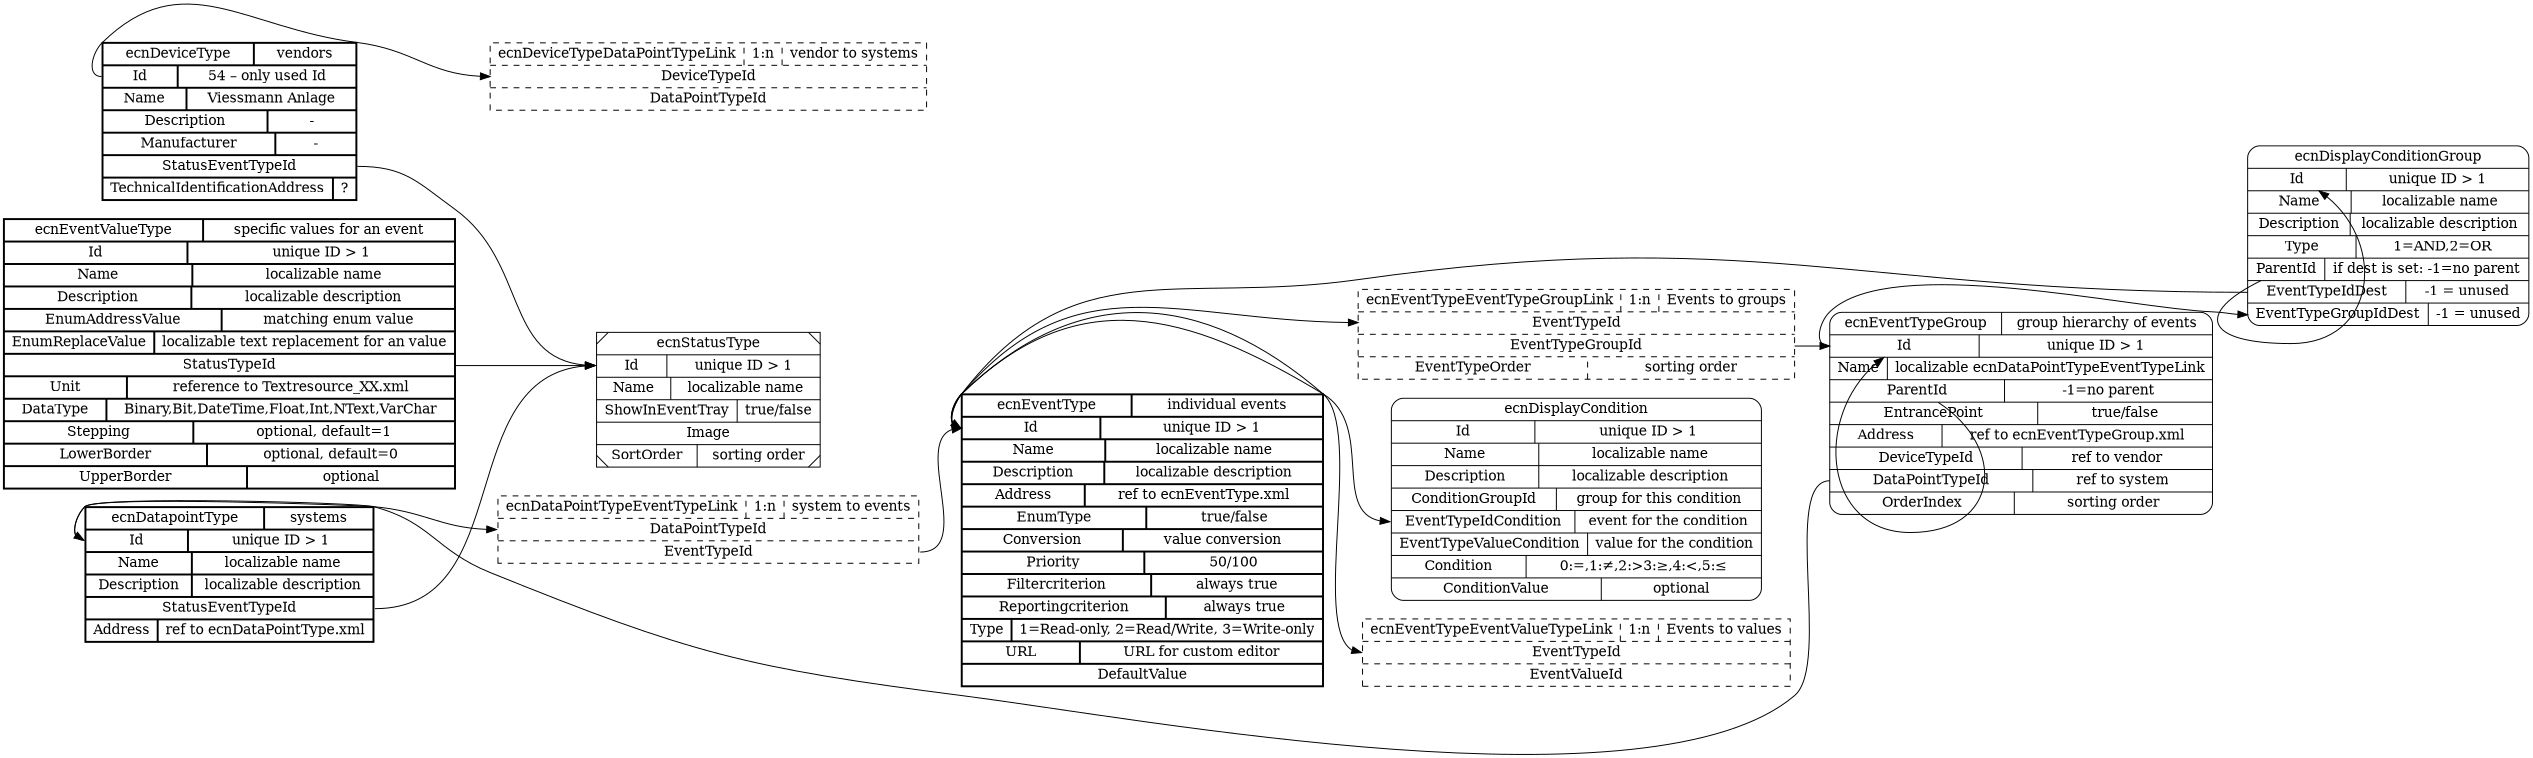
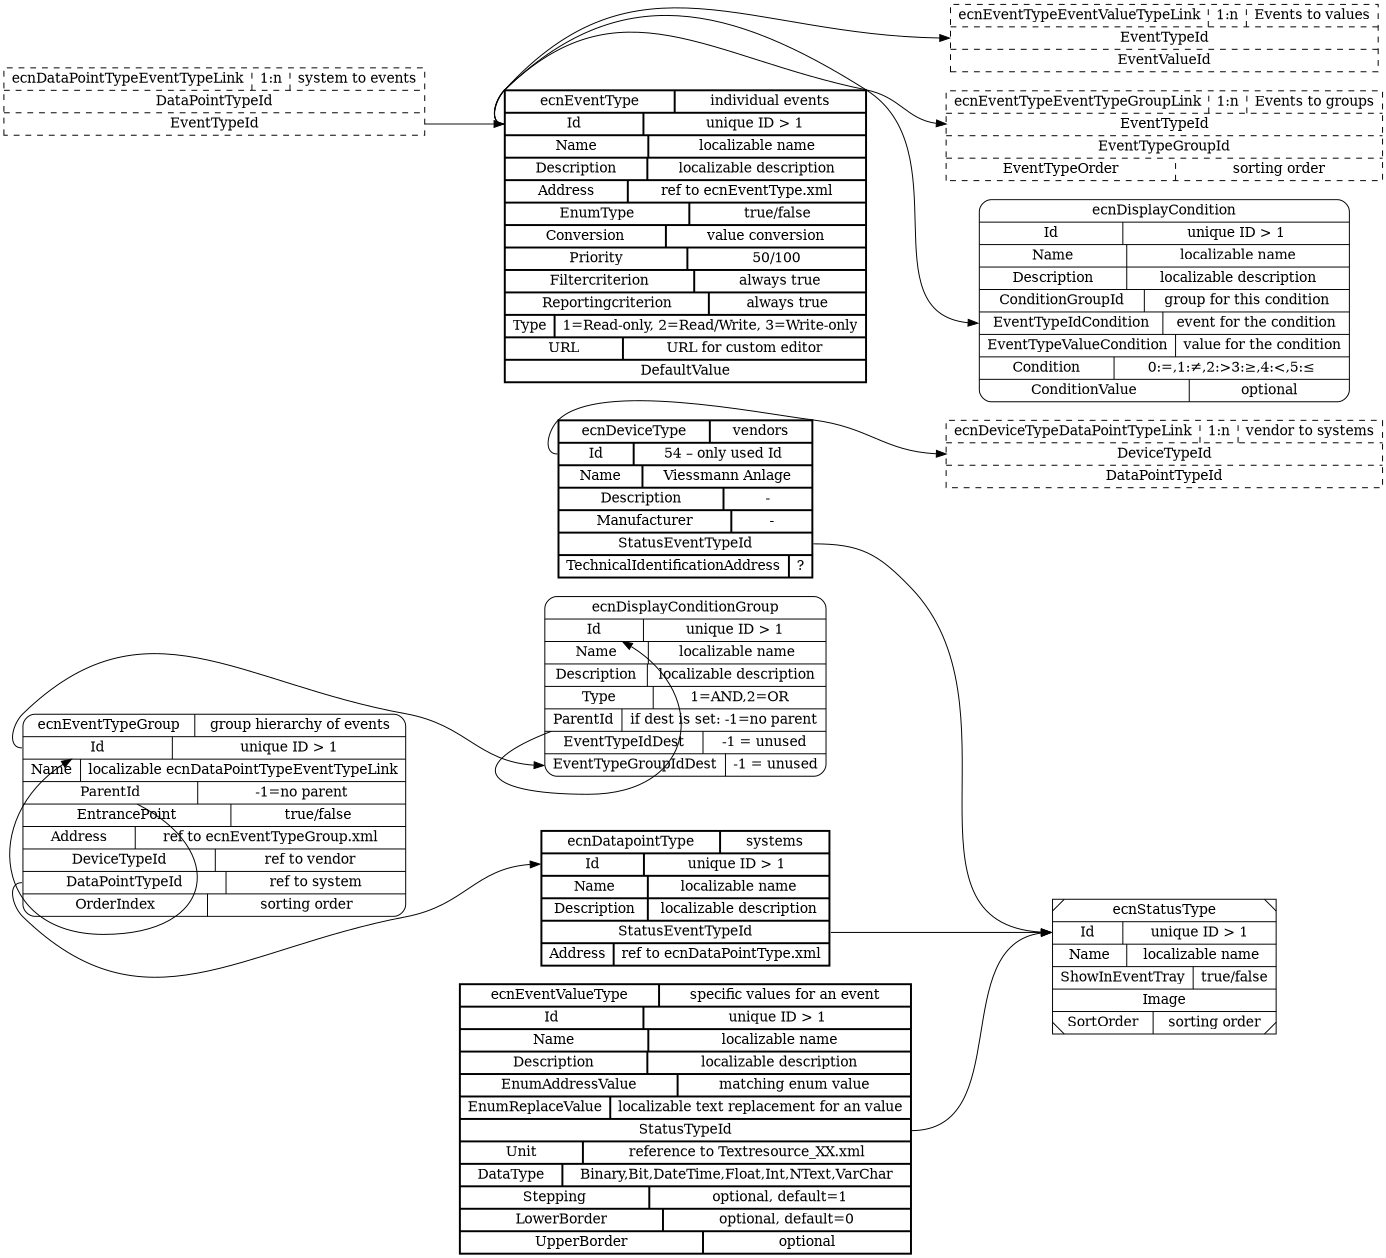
(1572, 260) -> none
(1807, 346) -> none
(266, 503) -> none
